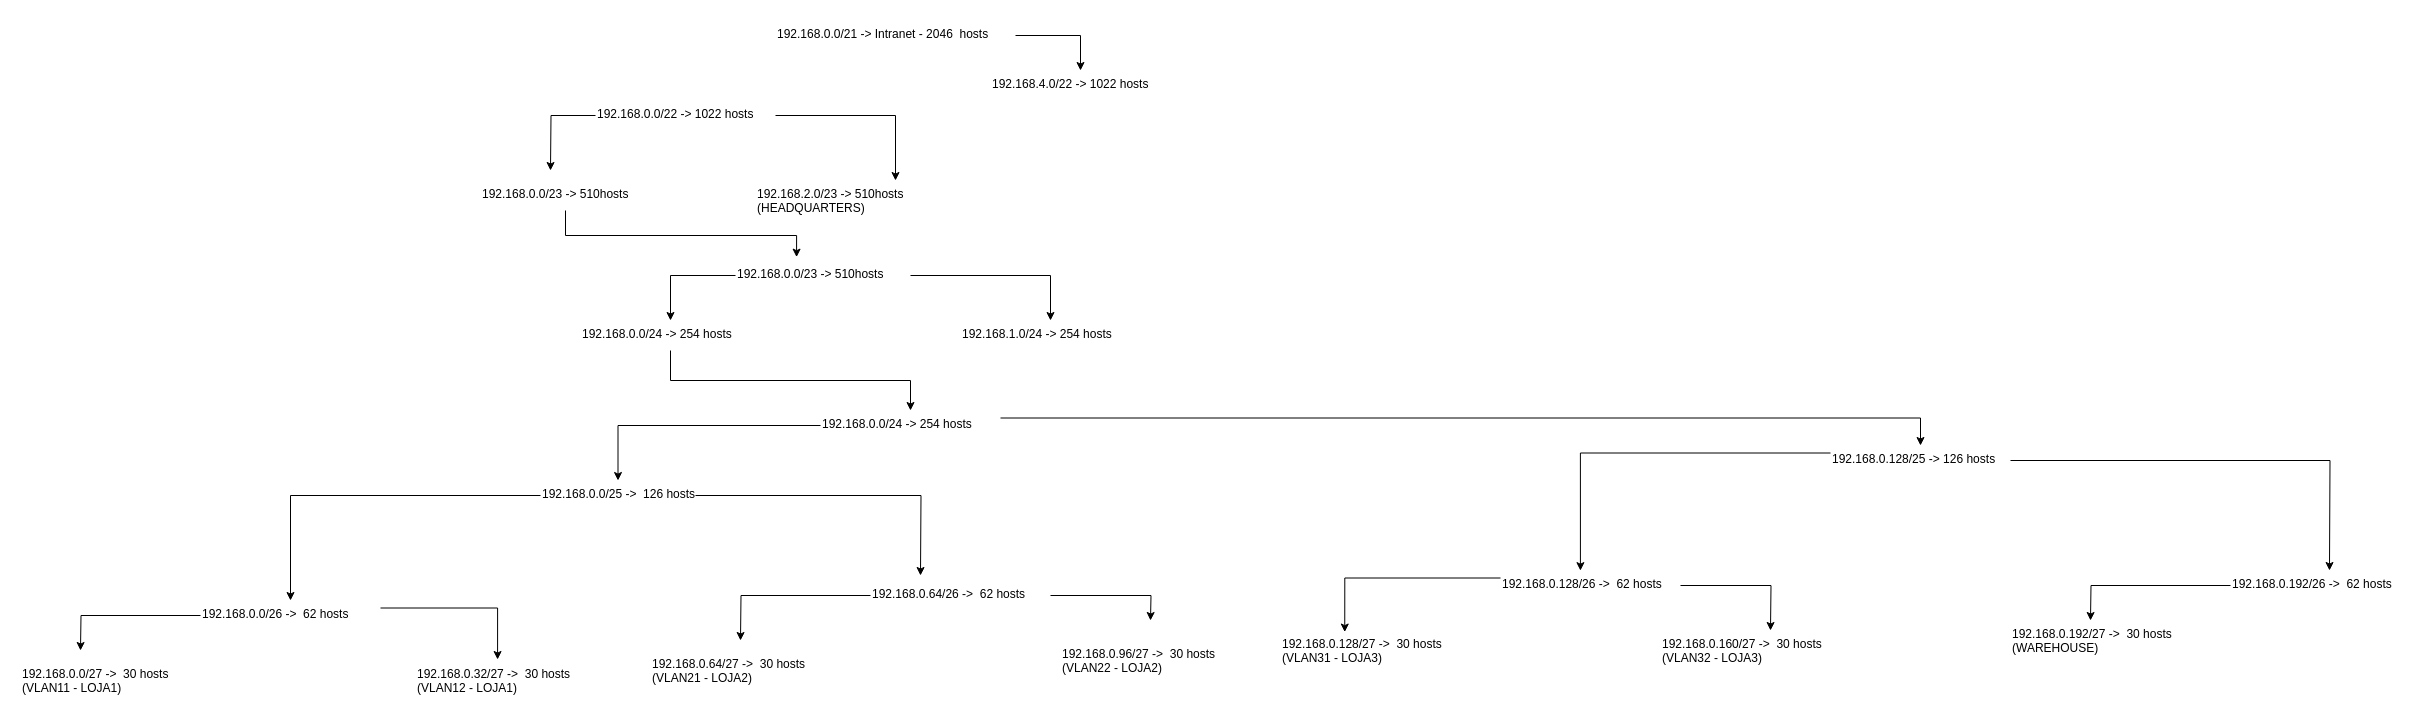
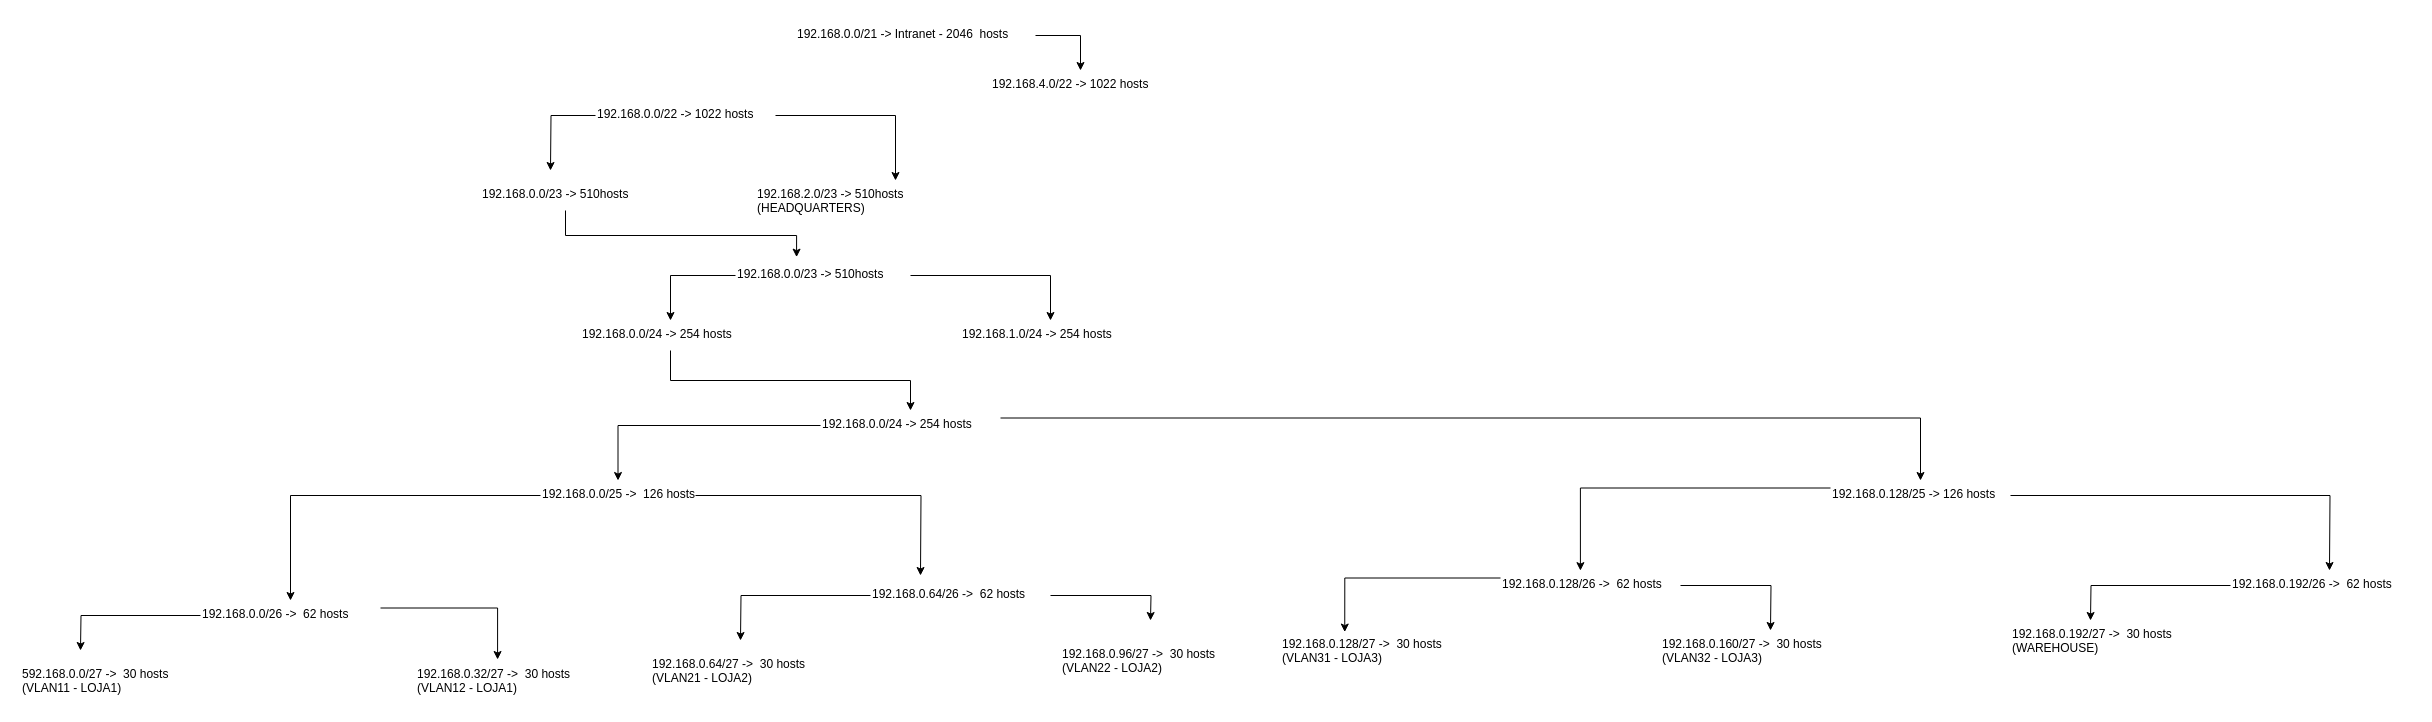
(896, 36) -> (916, 36)
(1921, 461) -> (1921, 496)
(104, 682) -> (104, 682)
